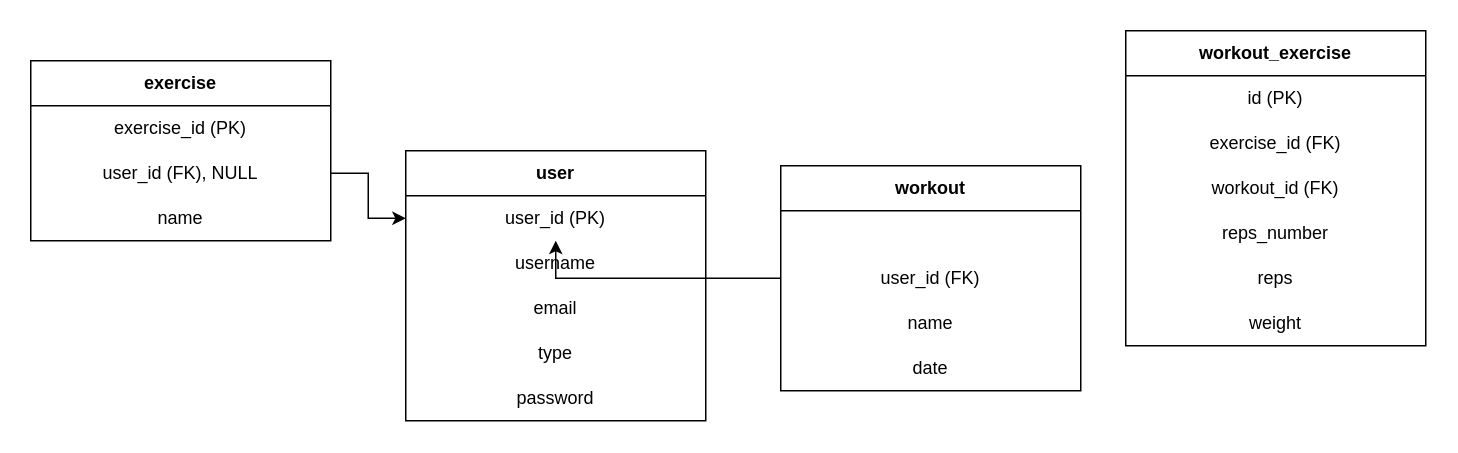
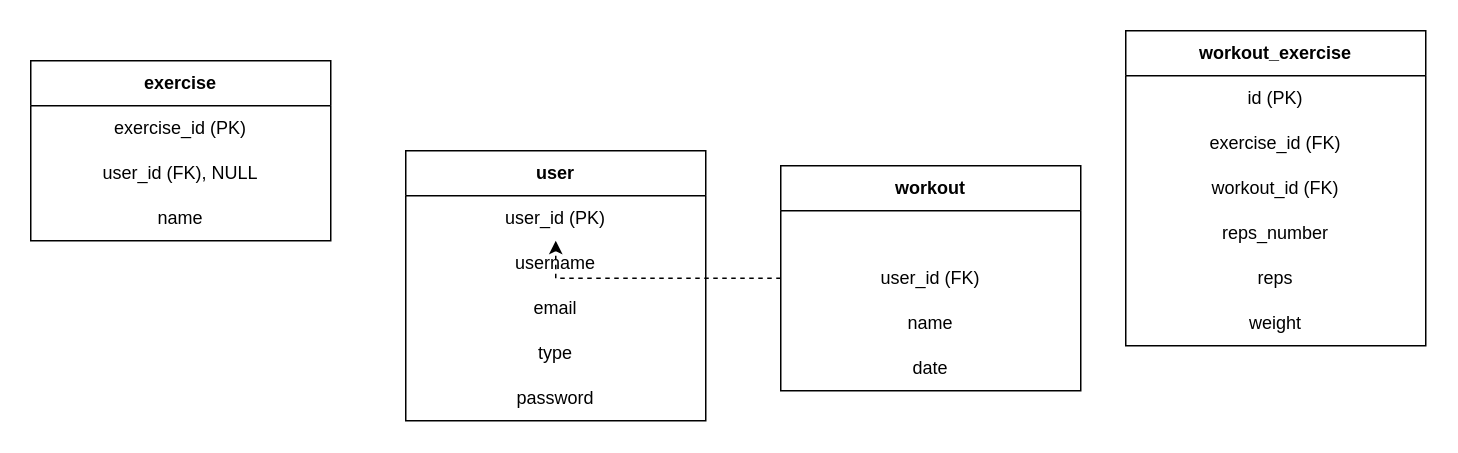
(368, 191) -> none
(653, 278) -> (653, 278)
